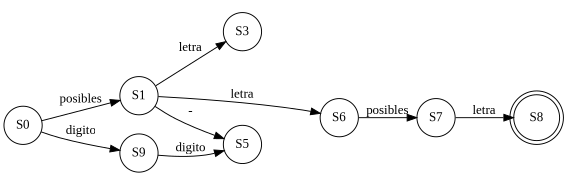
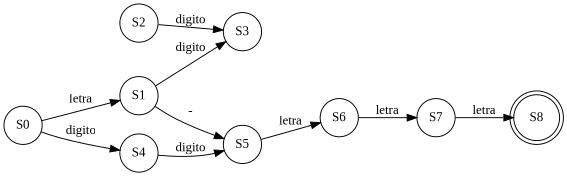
none -> (139, 23)
(191, 47) -> (191, 47)
(81, 99) -> (81, 99)
(235, 102) -> (286, 132)
(388, 111) -> (388, 111)
(139, 153) -> (139, 153)
